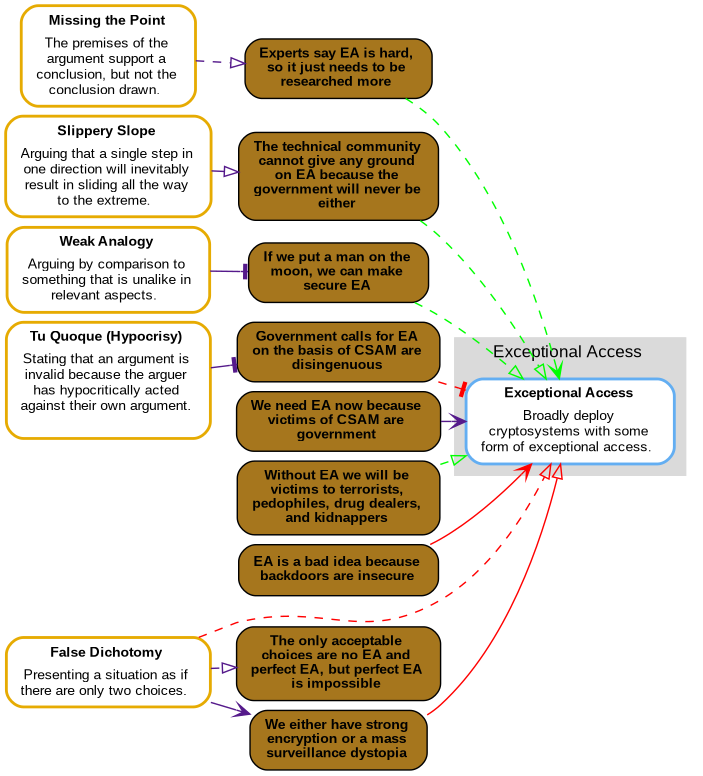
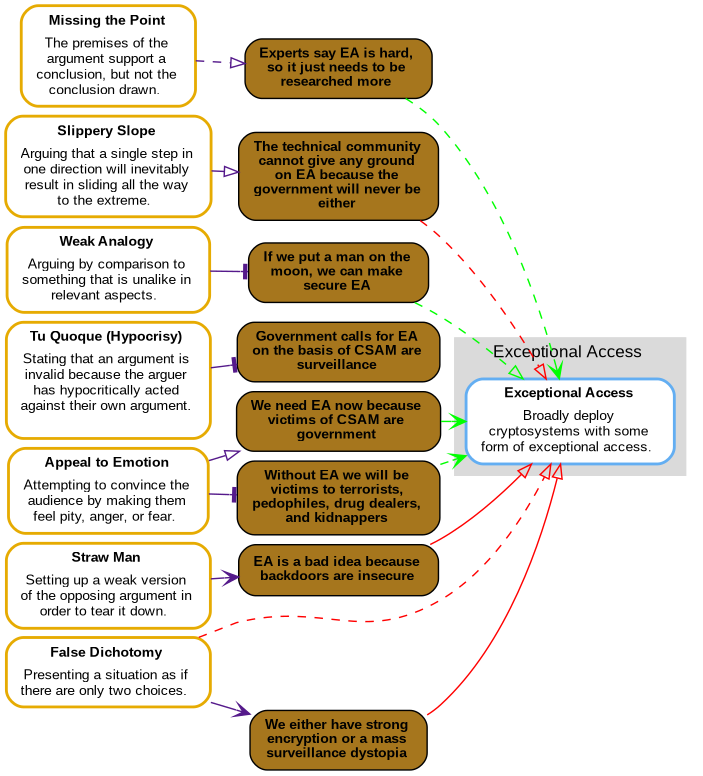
(486, 288) -> (486, 288)
(339, 365) -> (339, 365)
(446, 384) -> none
(446, 421) -> (446, 421)
(446, 462) -> (446, 462)
none -> (108, 491)
(479, 513) -> (479, 513)
none -> (108, 586)
(339, 664) -> none
